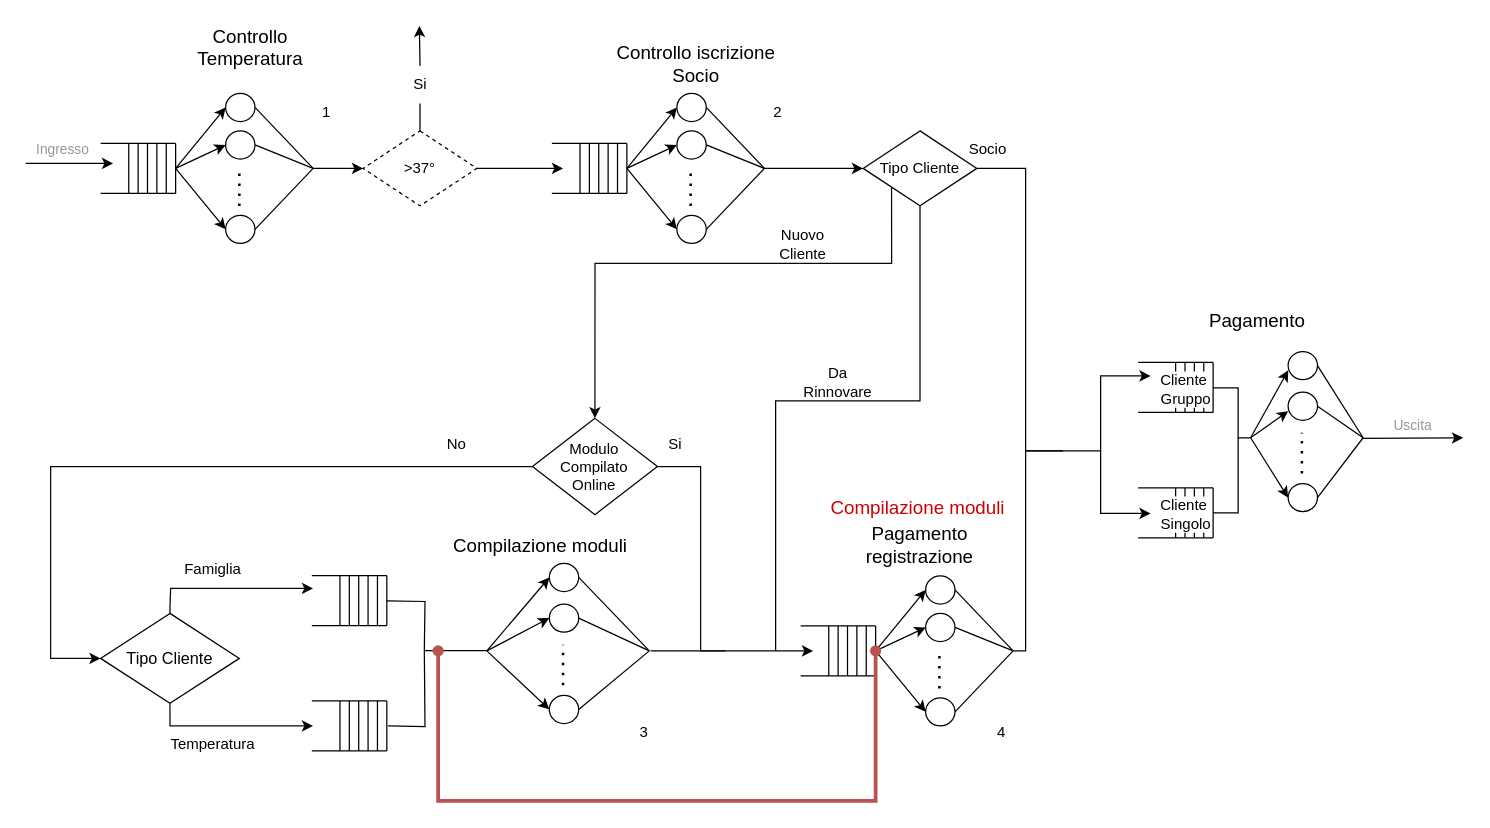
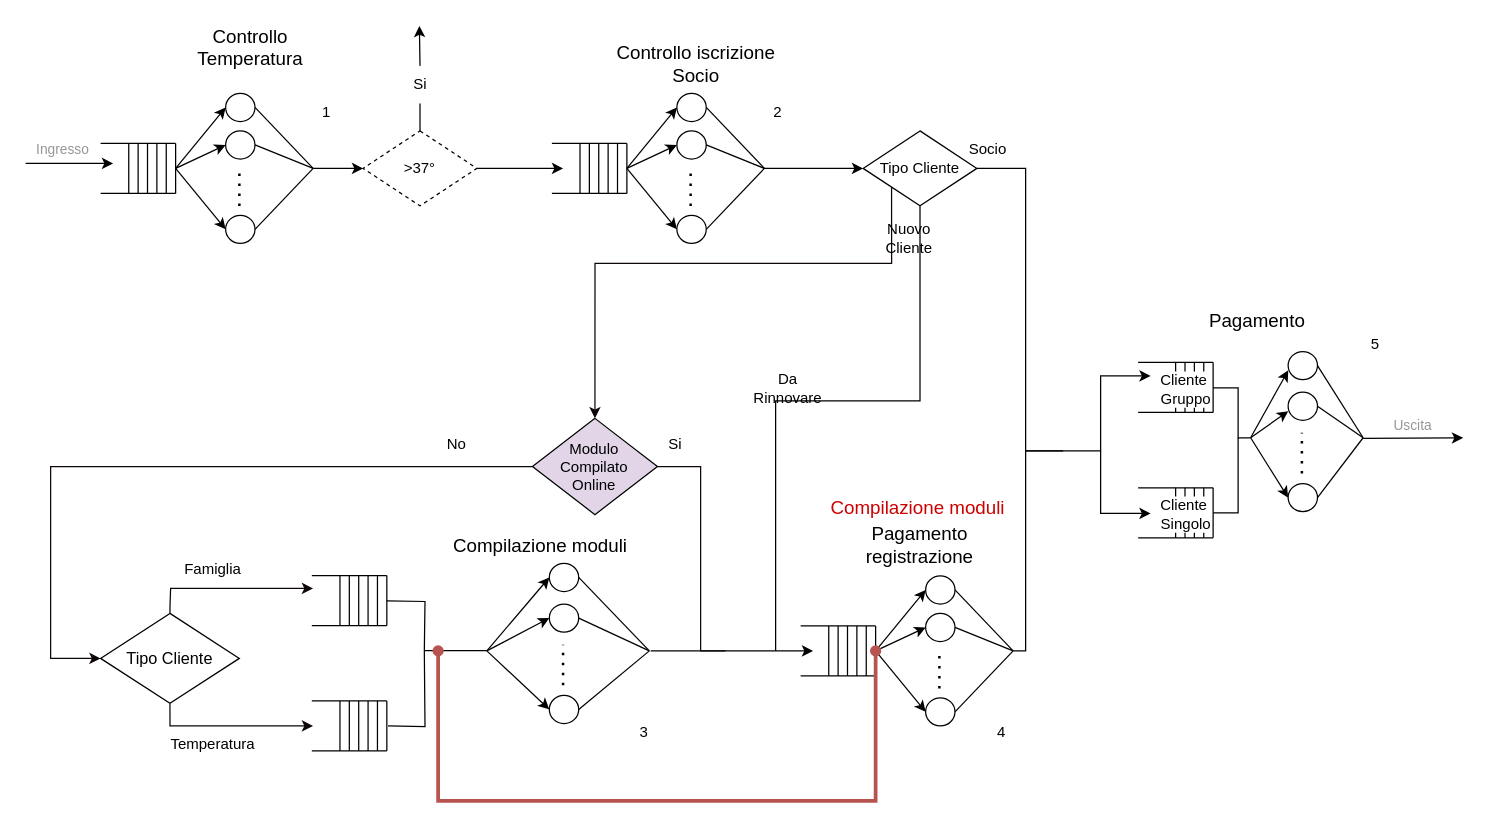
(803, 244) -> (909, 238)
none -> (1376, 344)
(838, 382) -> (788, 388)
(595, 466) -> (595, 466)
